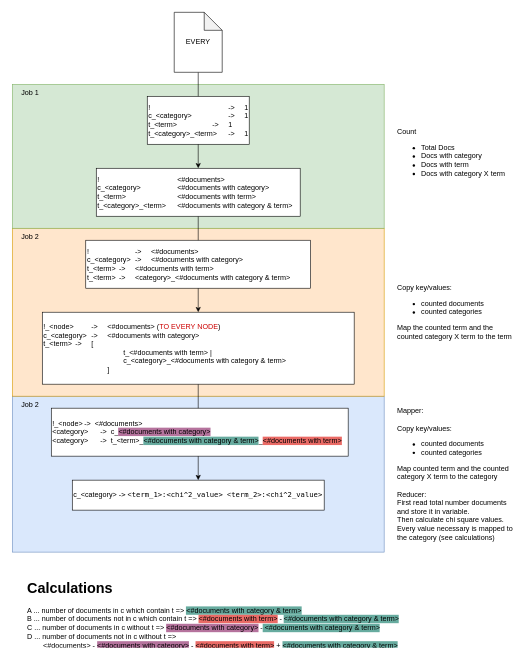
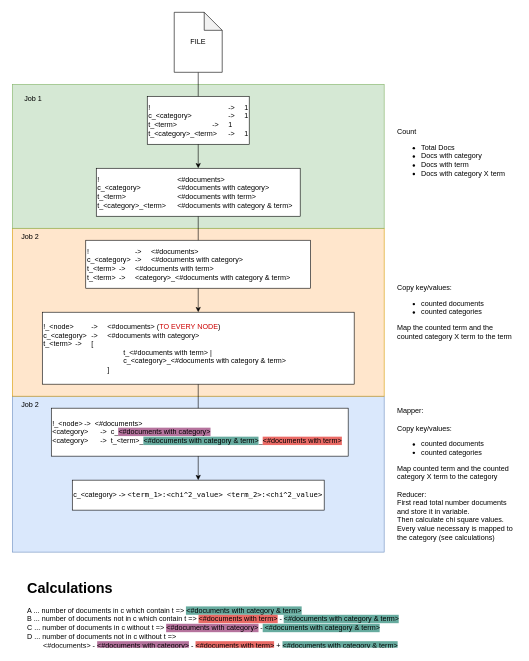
(198, 42) -> (198, 42)
(30, 93) -> (33, 99)
